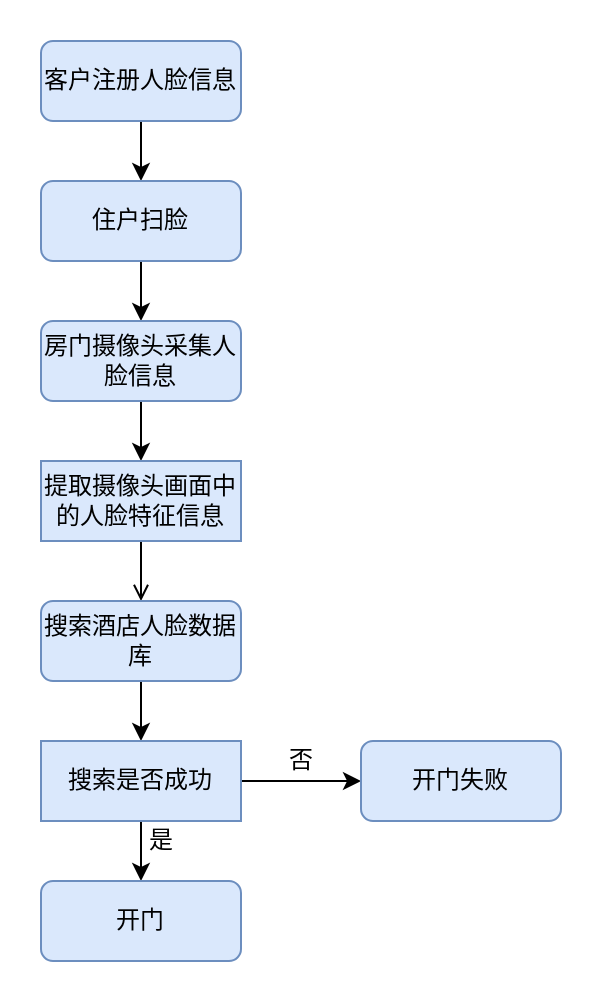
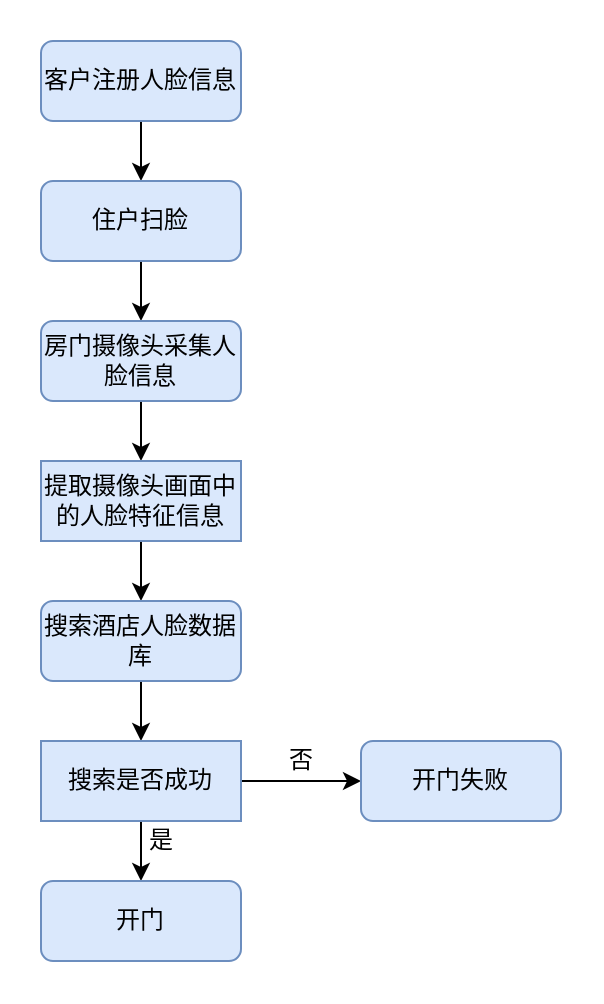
(141, 589) -> (141, 586)
